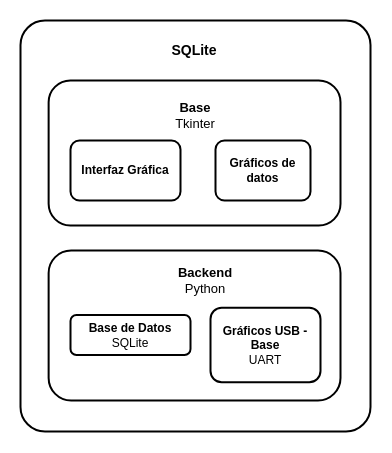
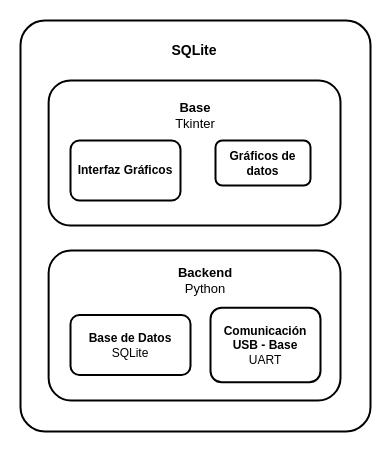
(126, 171) -> (126, 171)
(263, 171) -> (263, 163)
(131, 335) -> (131, 345)
(266, 346) -> (266, 346)
